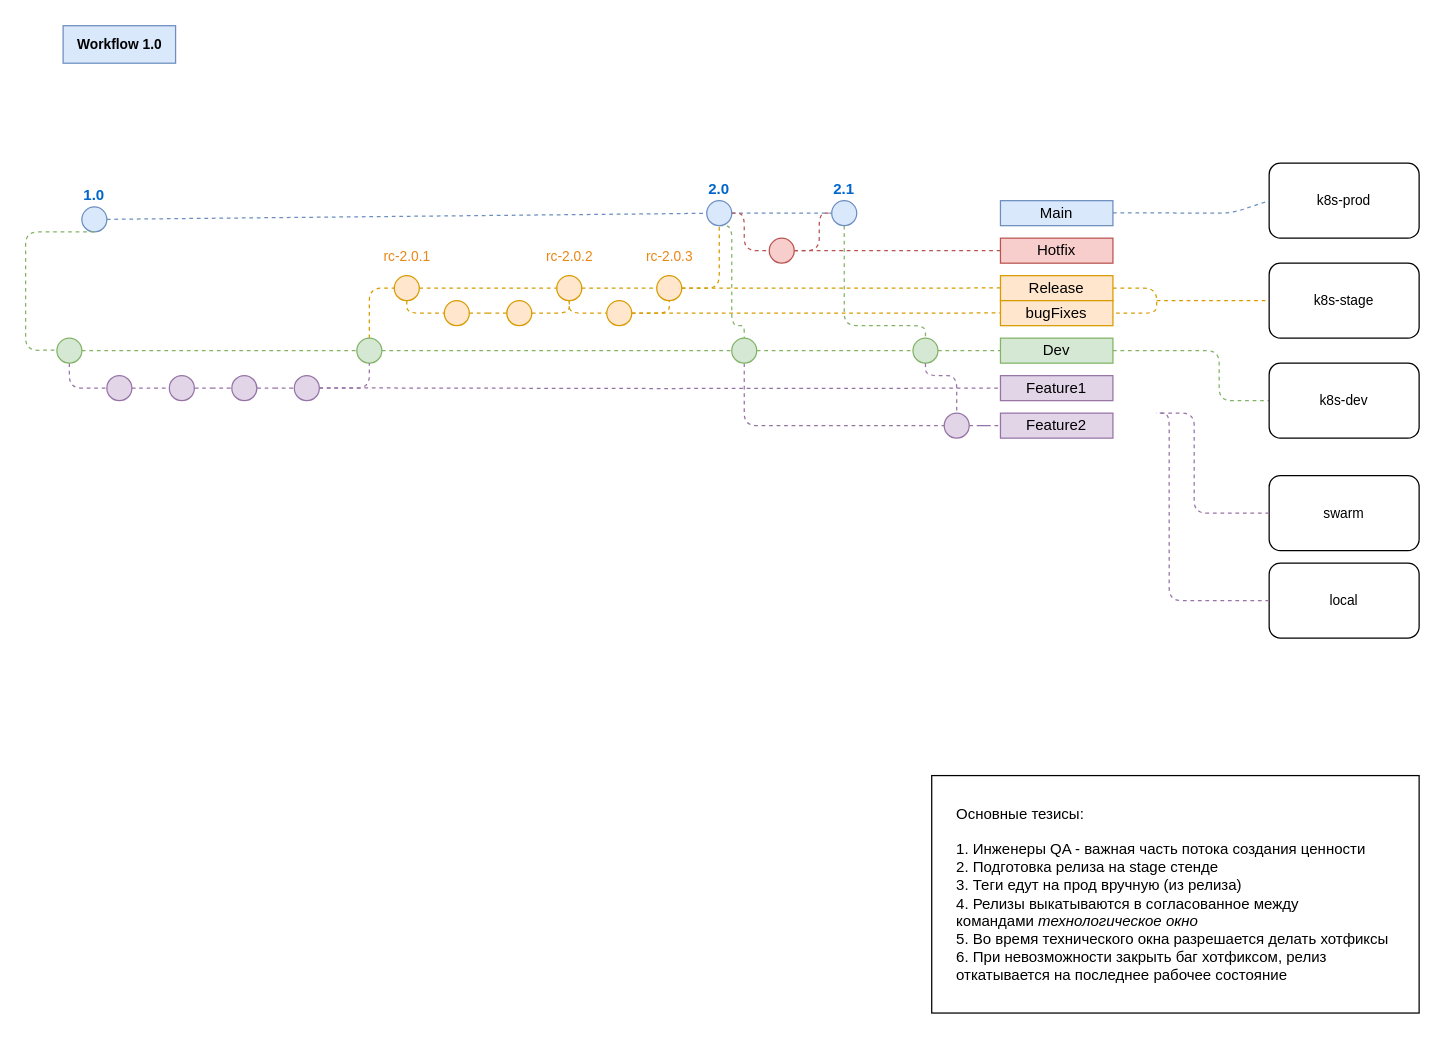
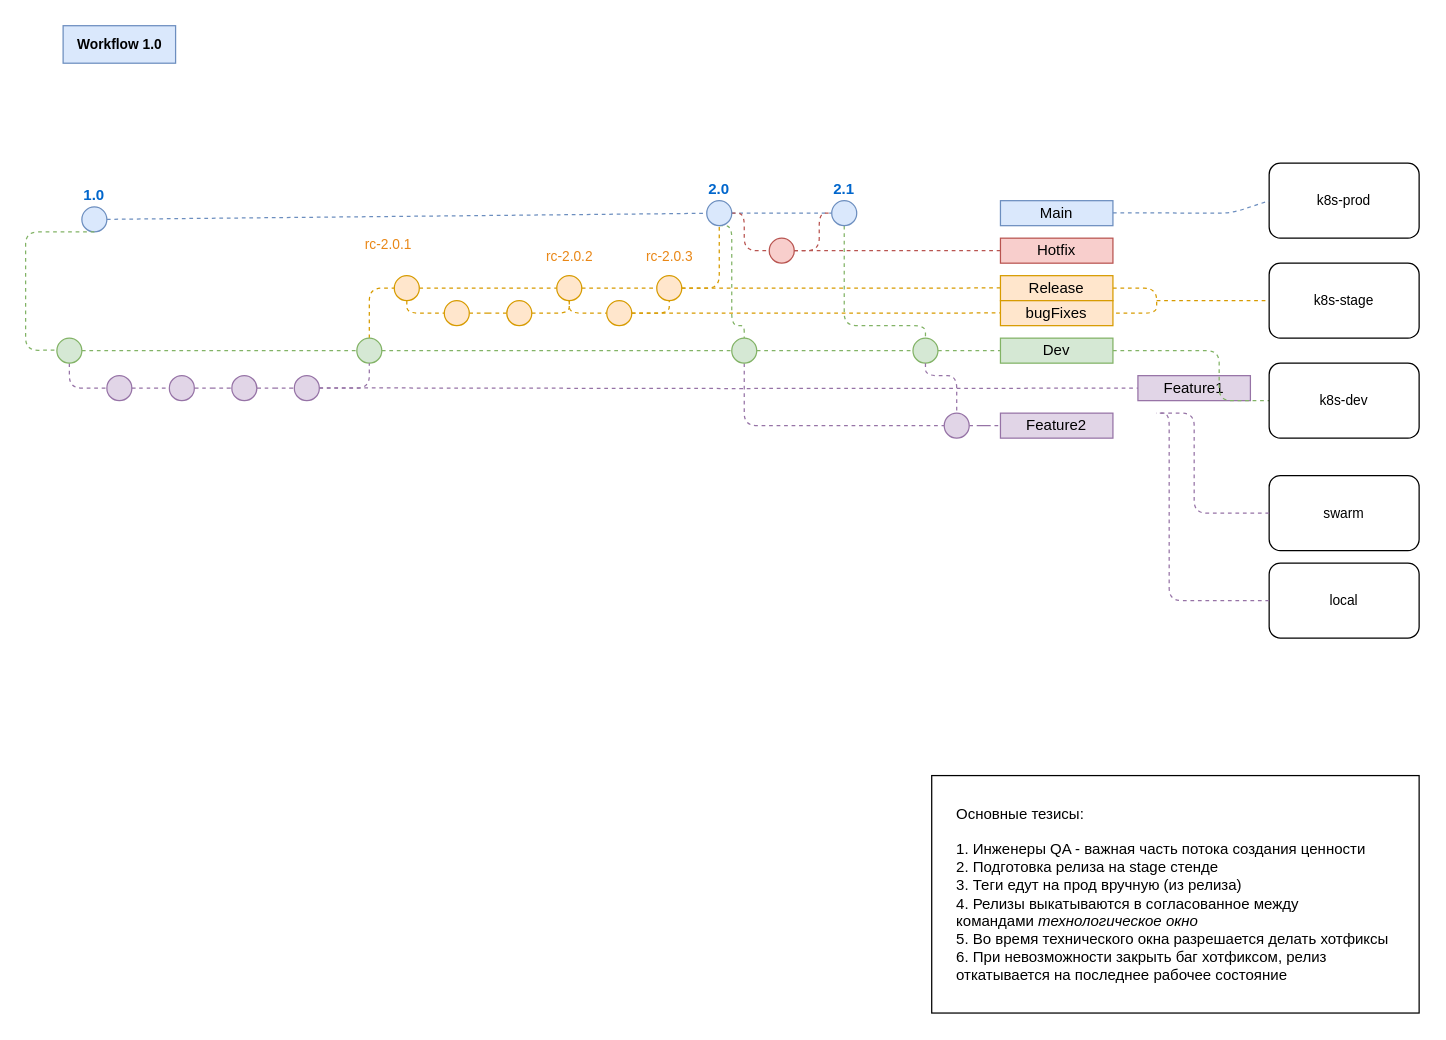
(407, 257) -> (388, 244)
(1057, 388) -> (1194, 388)
